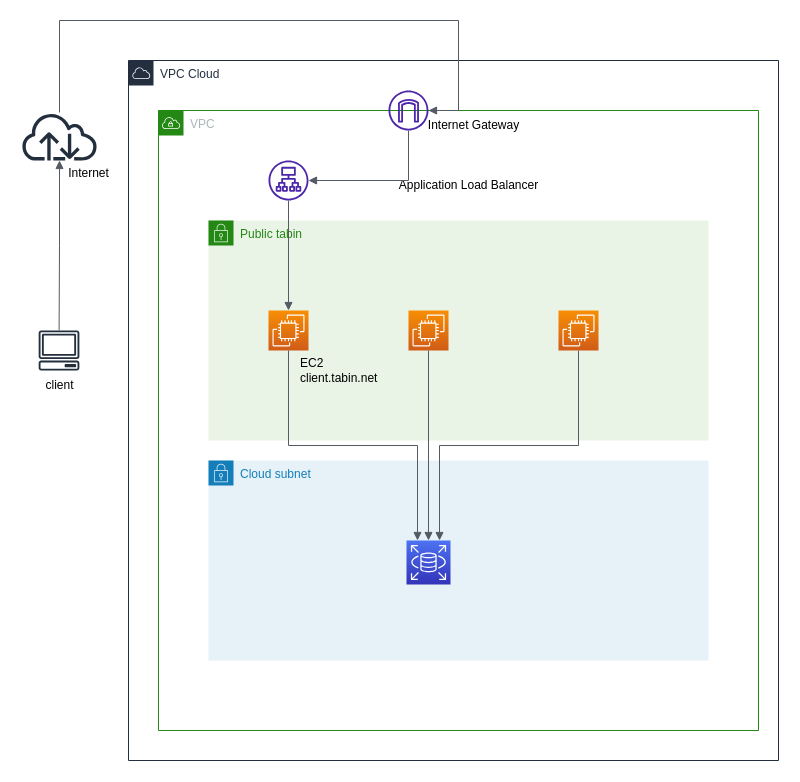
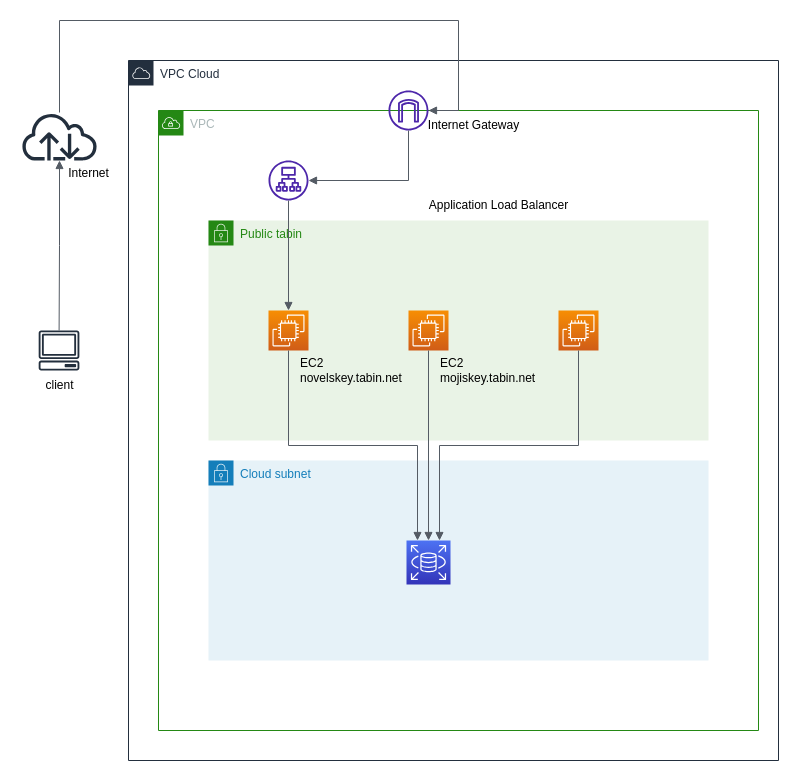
(469, 186) -> (499, 206)
(346, 371) -> (358, 371)
none -> (499, 371)
